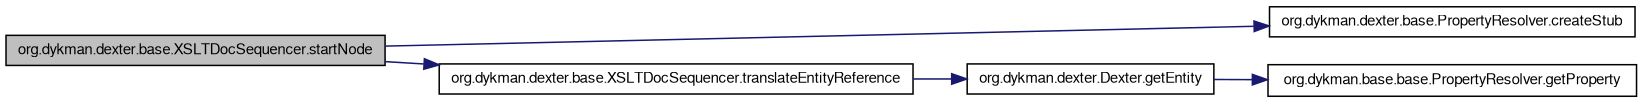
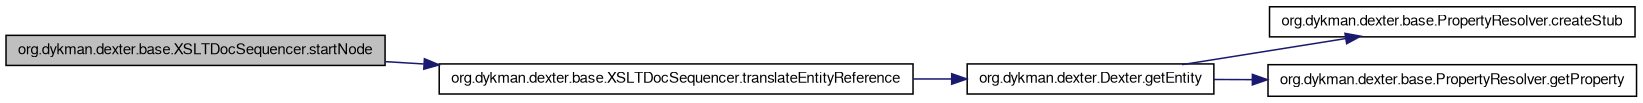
(820, 36) -> (1264, 52)
(1452, 80) -> (1452, 80)
